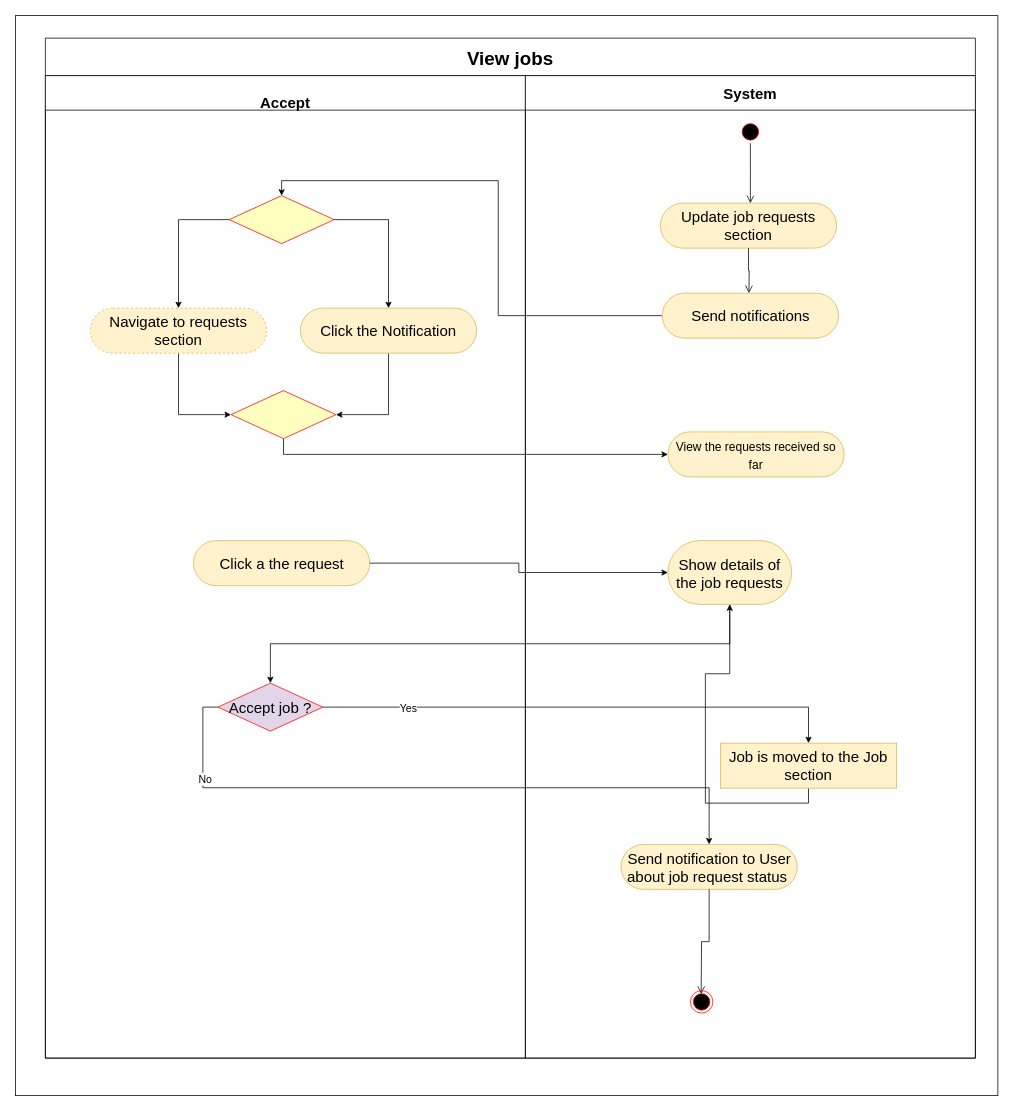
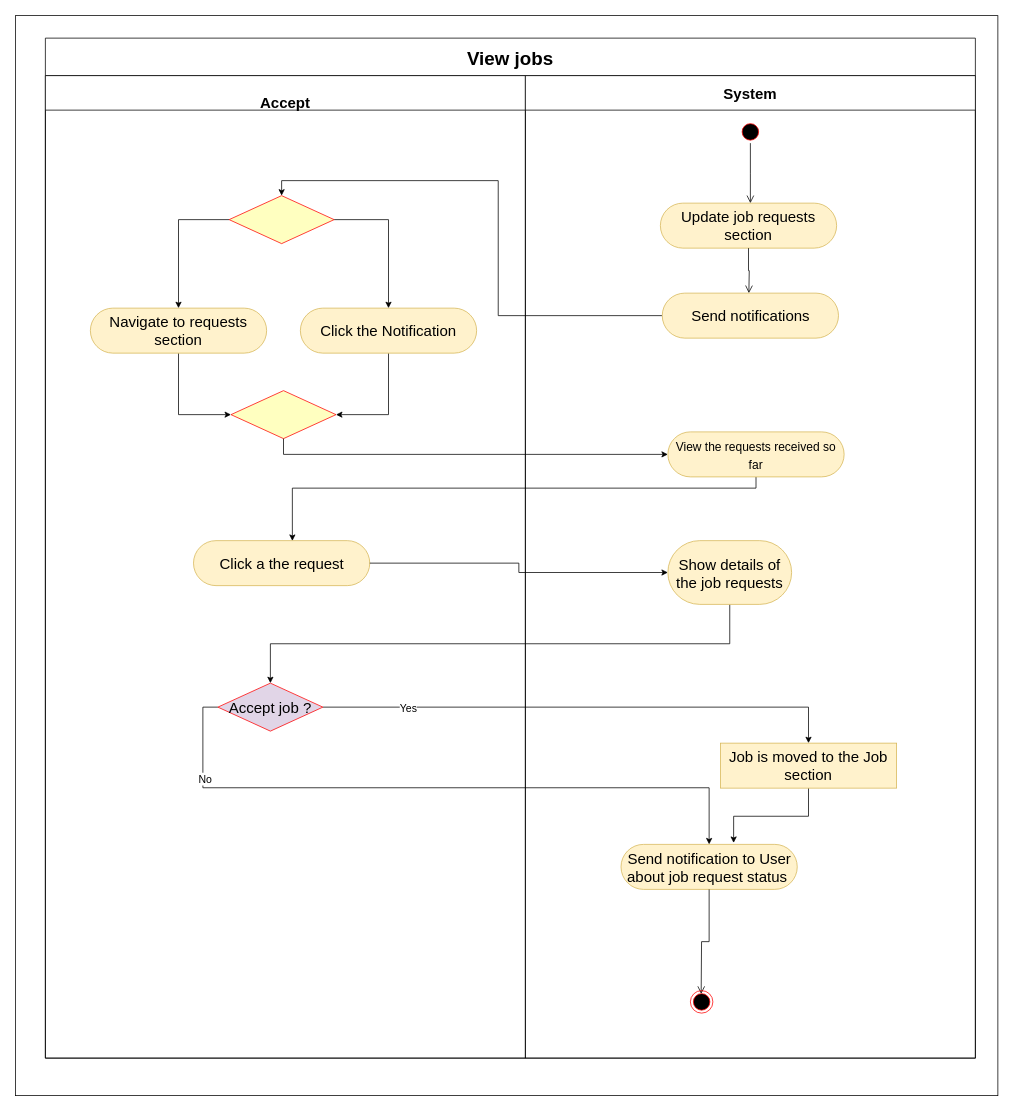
(179, 330) -> (179, 330)
none -> (292, 510)
(705, 765) -> (768, 816)
